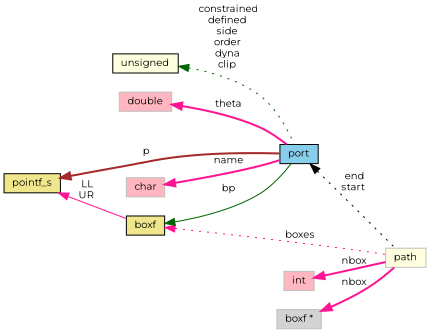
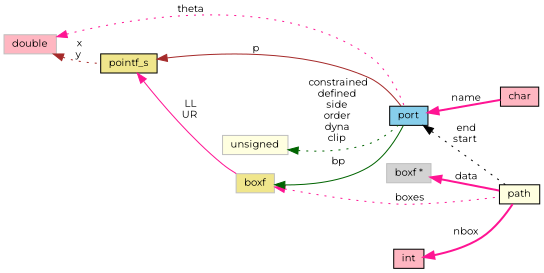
none -> (82, 62)
(146, 63) -> (255, 145)
(237, 119) -> (252, 17)
(174, 157) -> (291, 57)
(228, 173) -> (469, 105)
(146, 187) -> (520, 97)
(146, 226) -> (255, 183)
(406, 258) -> (520, 194)
(299, 281) -> (409, 259)
(353, 282) -> (465, 177)
